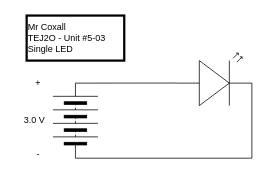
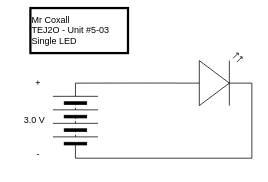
(75, 38) -> (79, 30)
